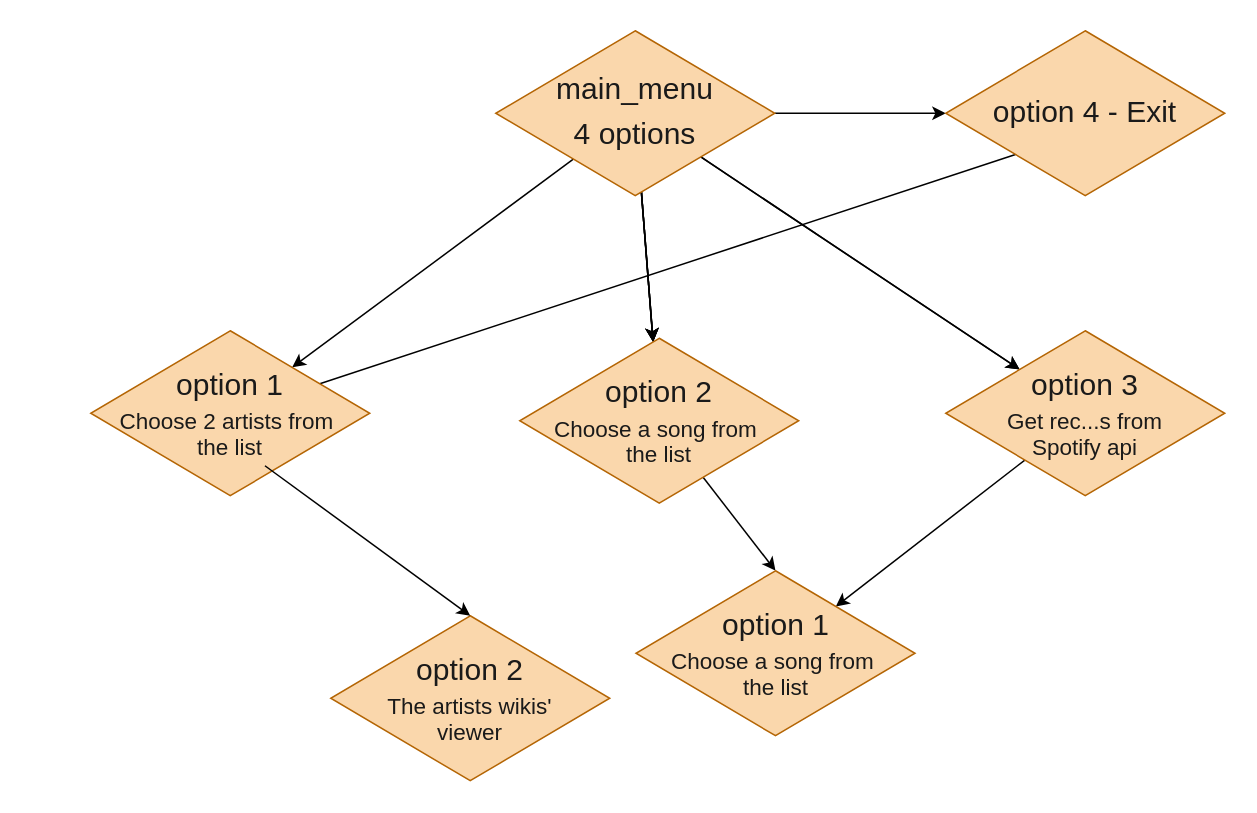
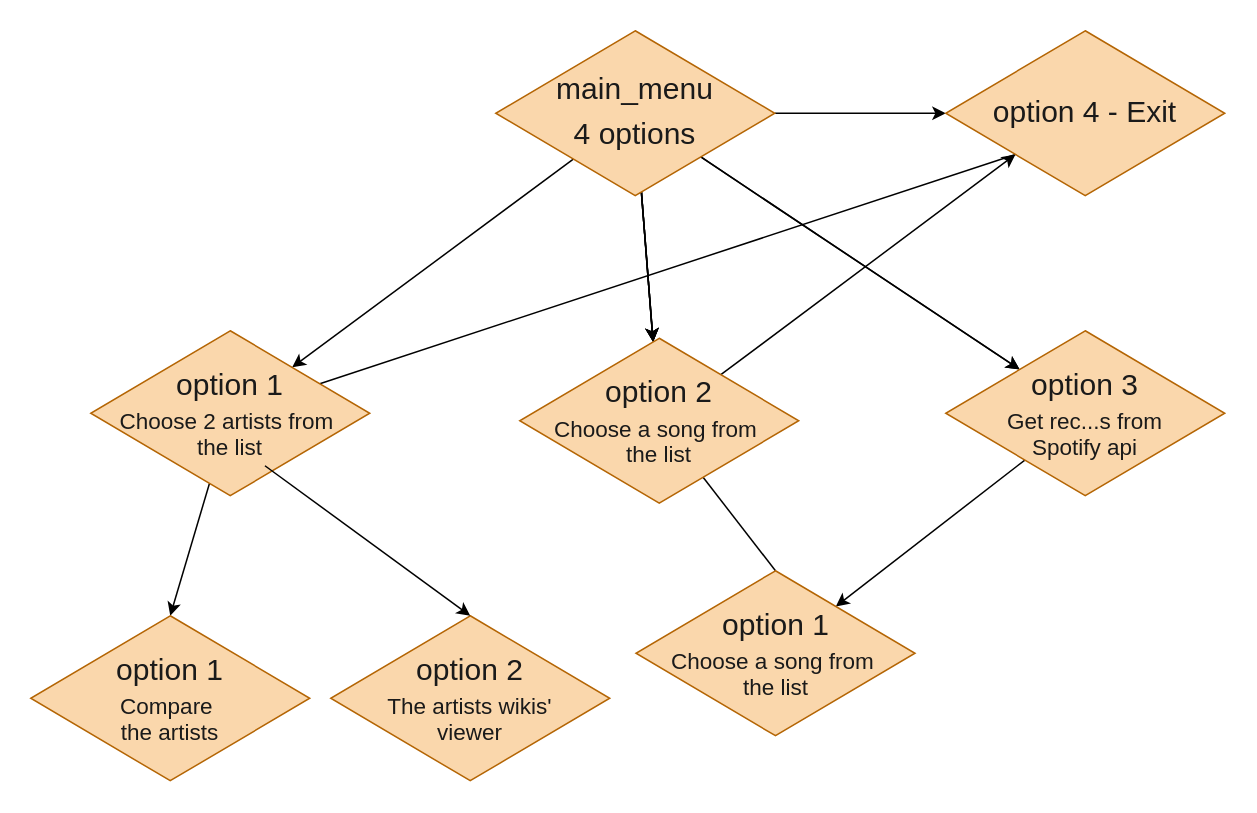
none -> (863, 269)
none -> (191, 545)
(768, 562) -> (771, 564)
none -> (170, 698)
